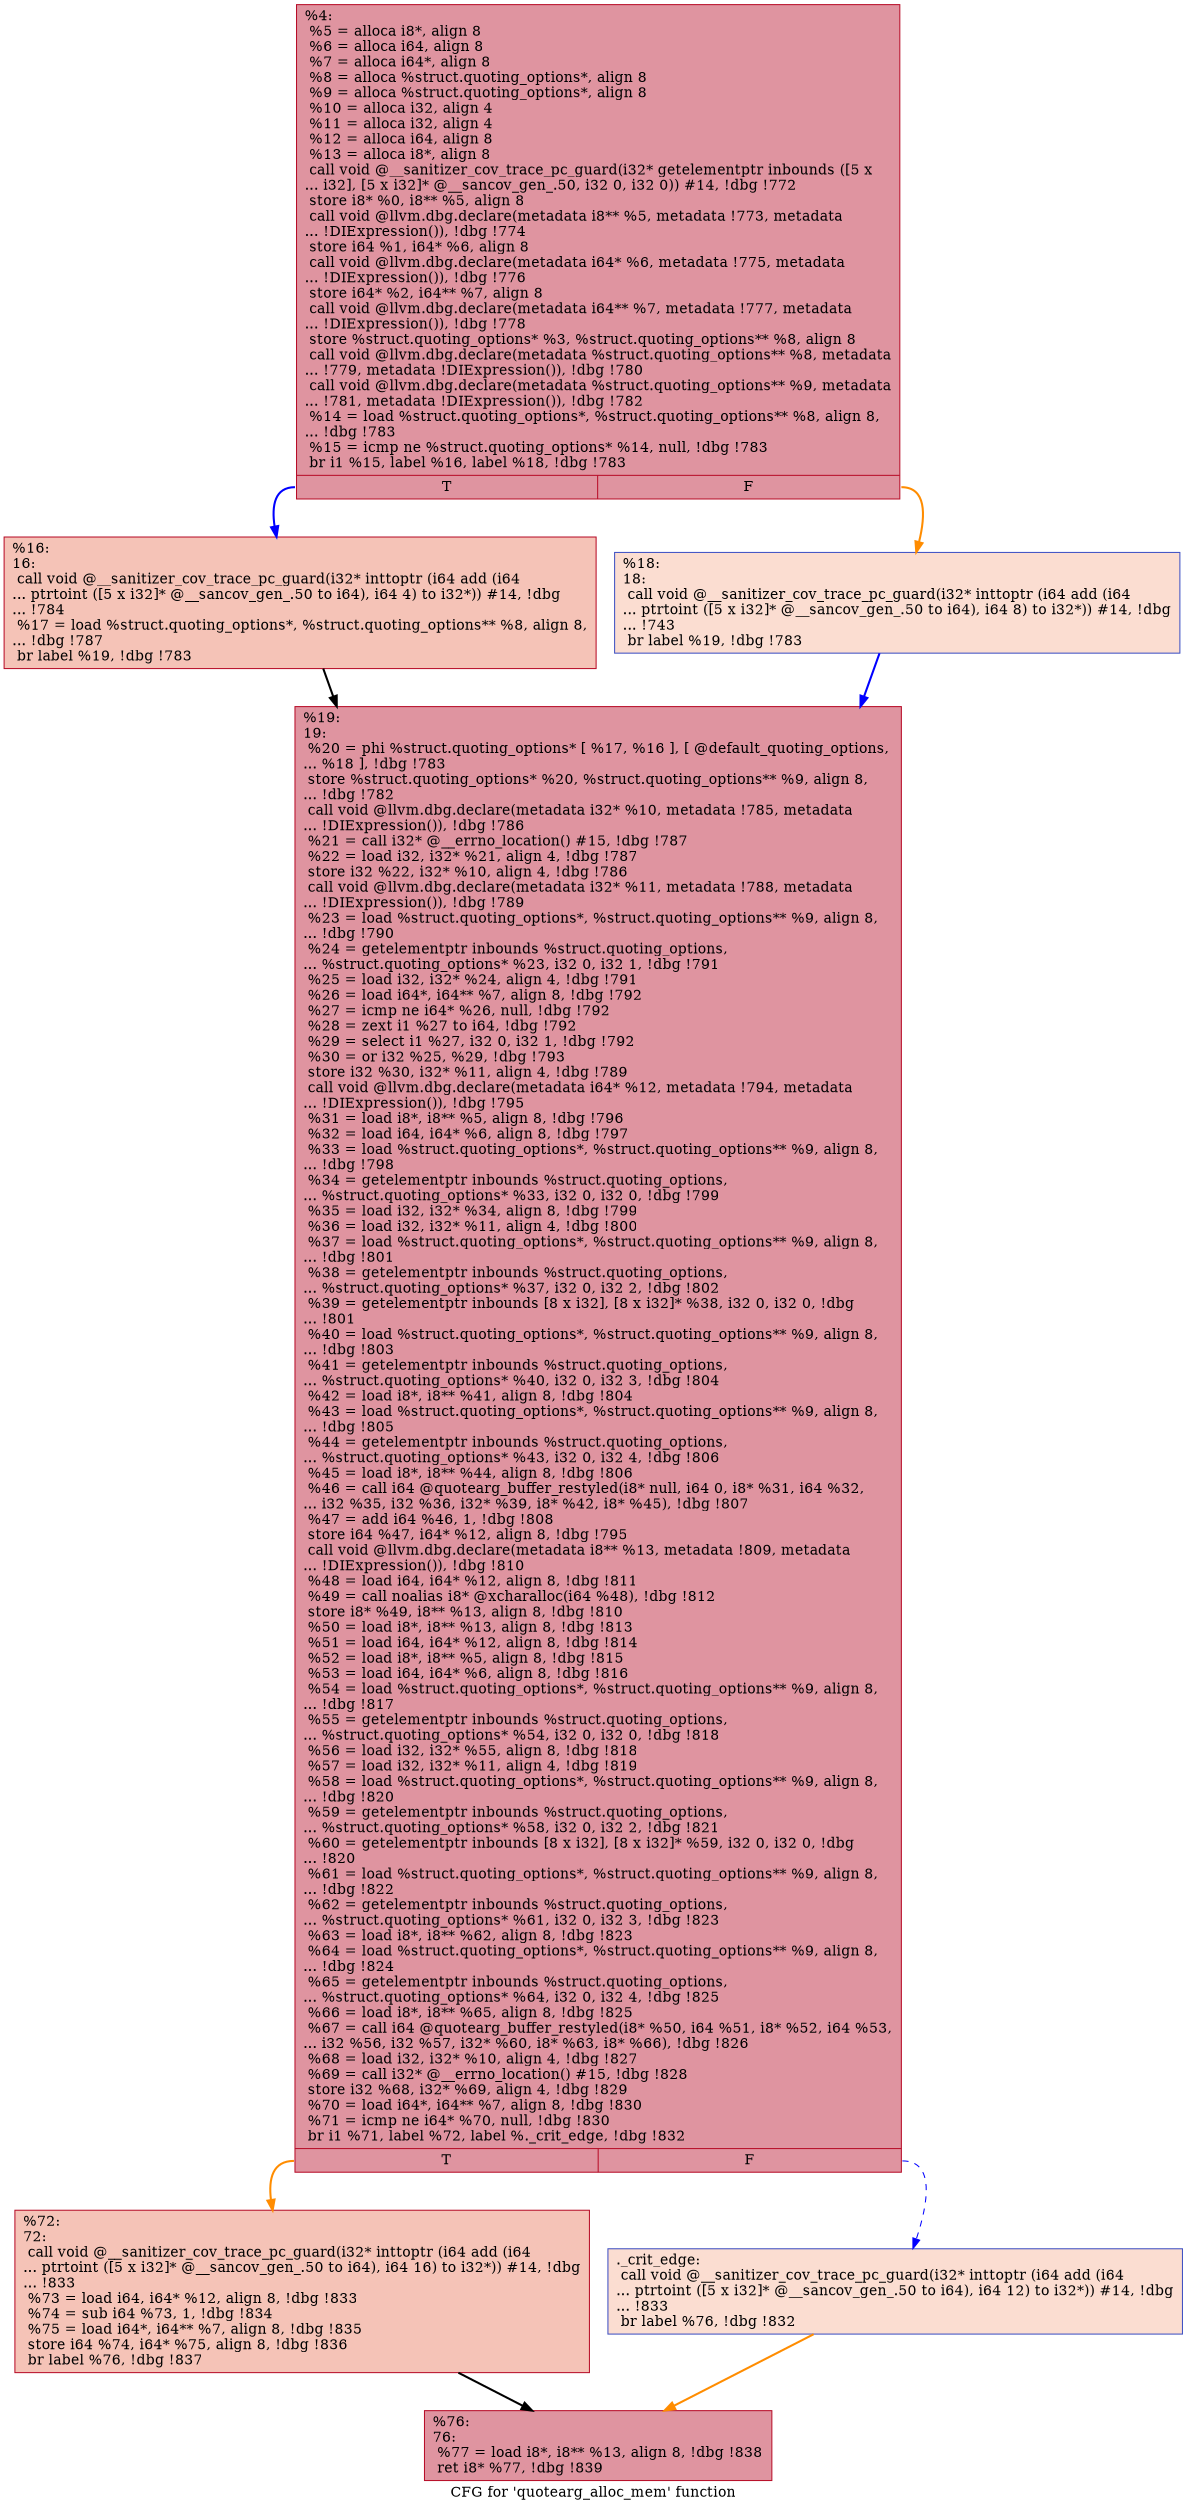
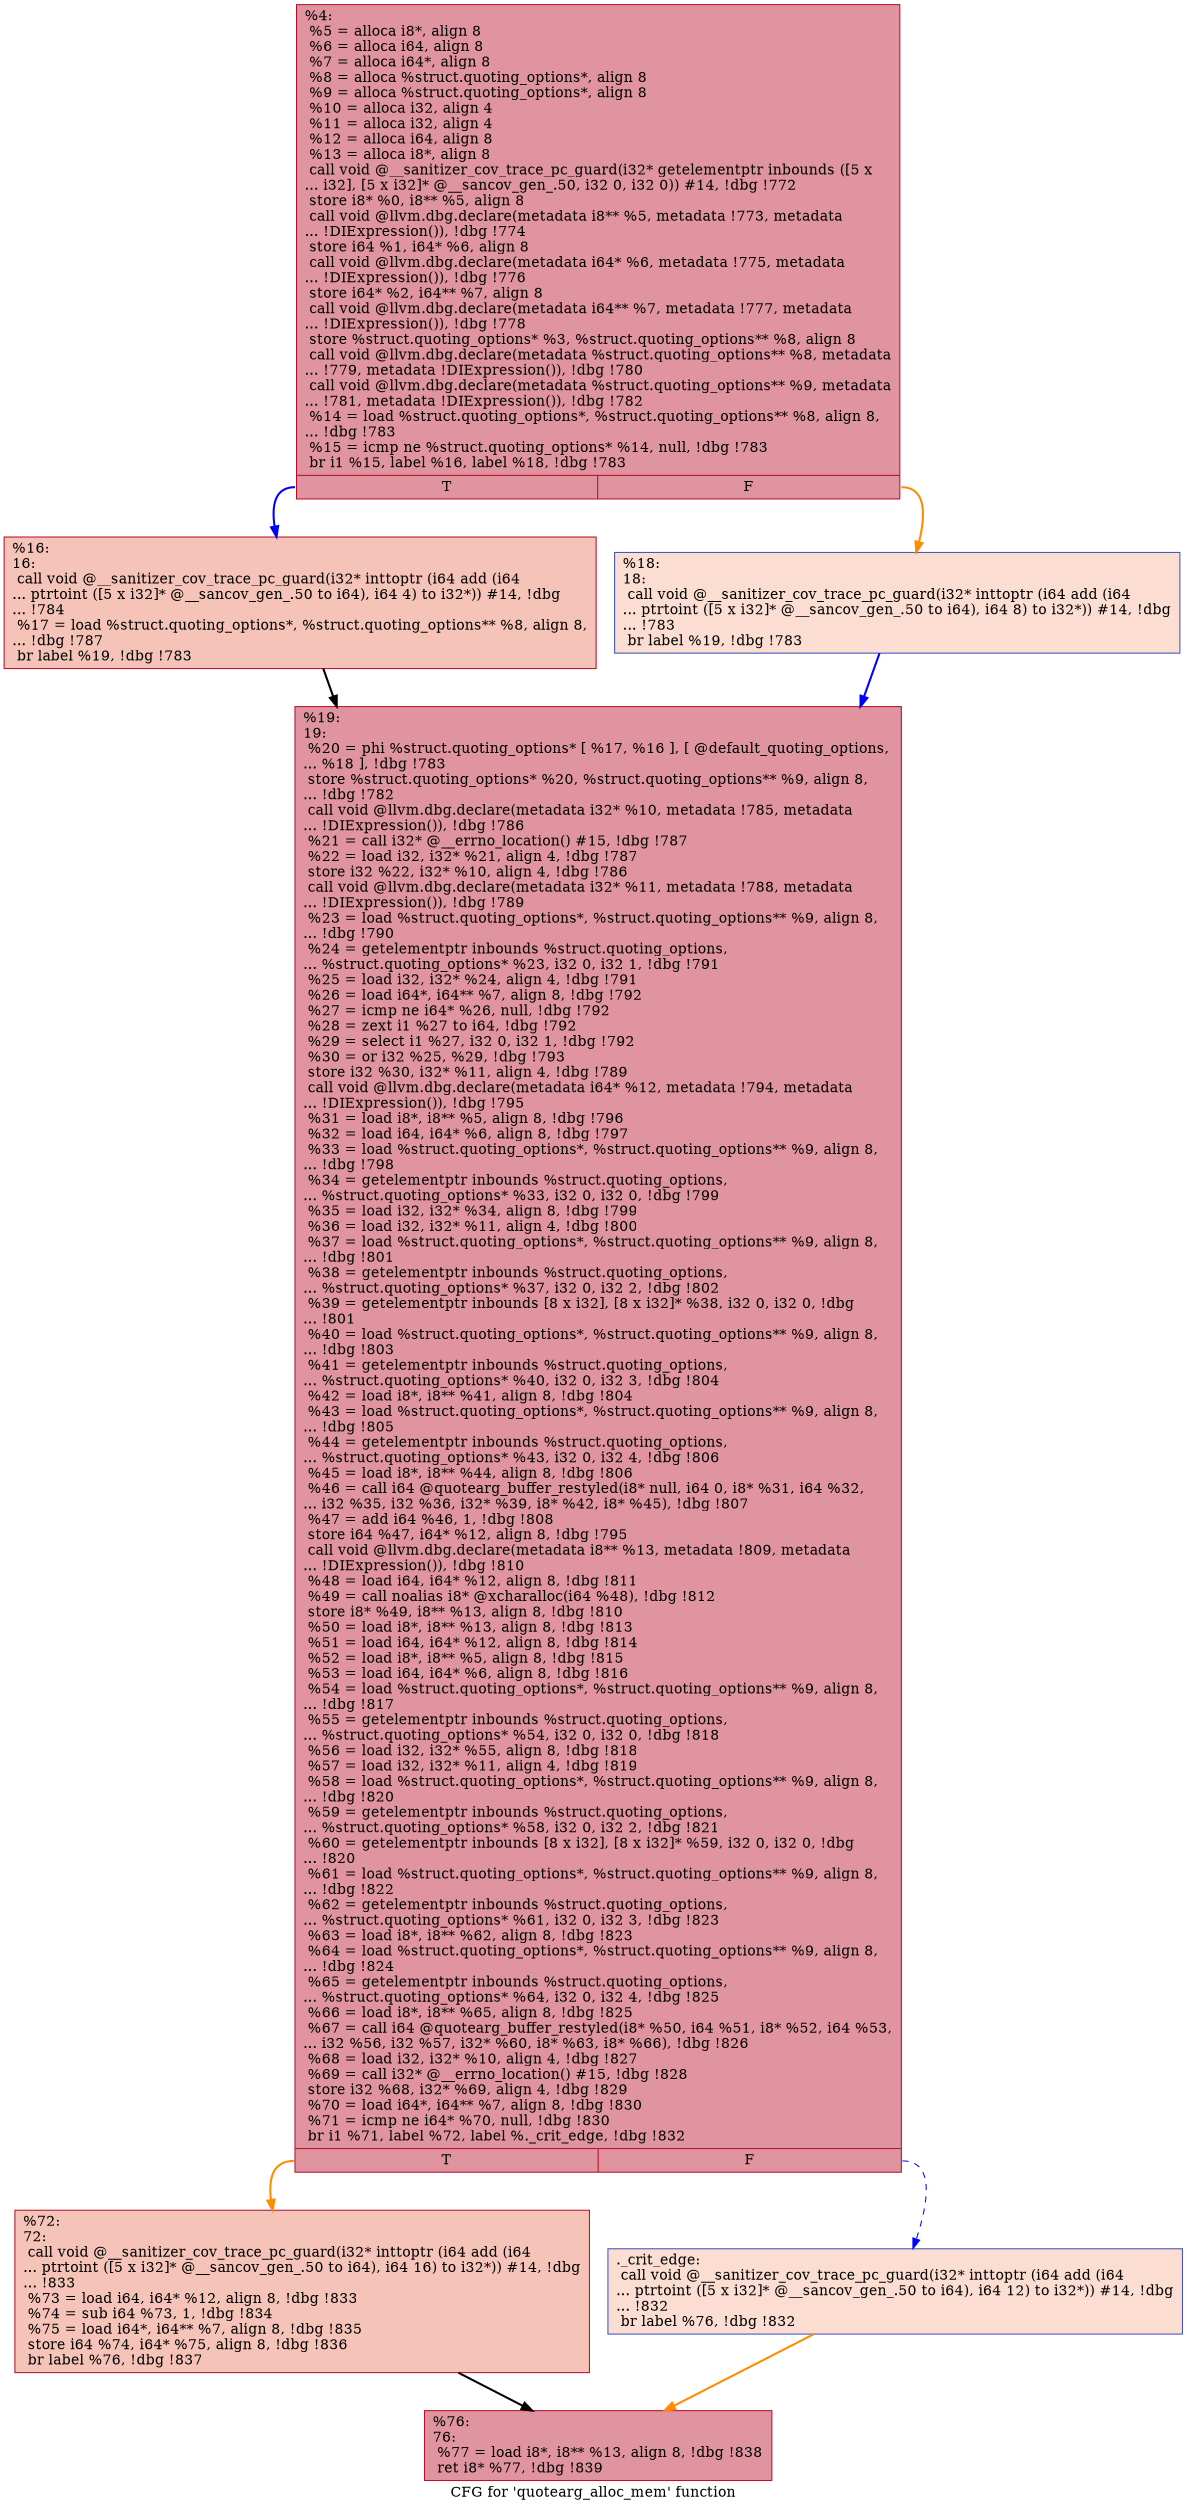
(650, 625) -> (650, 625)
(643, 2306) -> (643, 2306)
